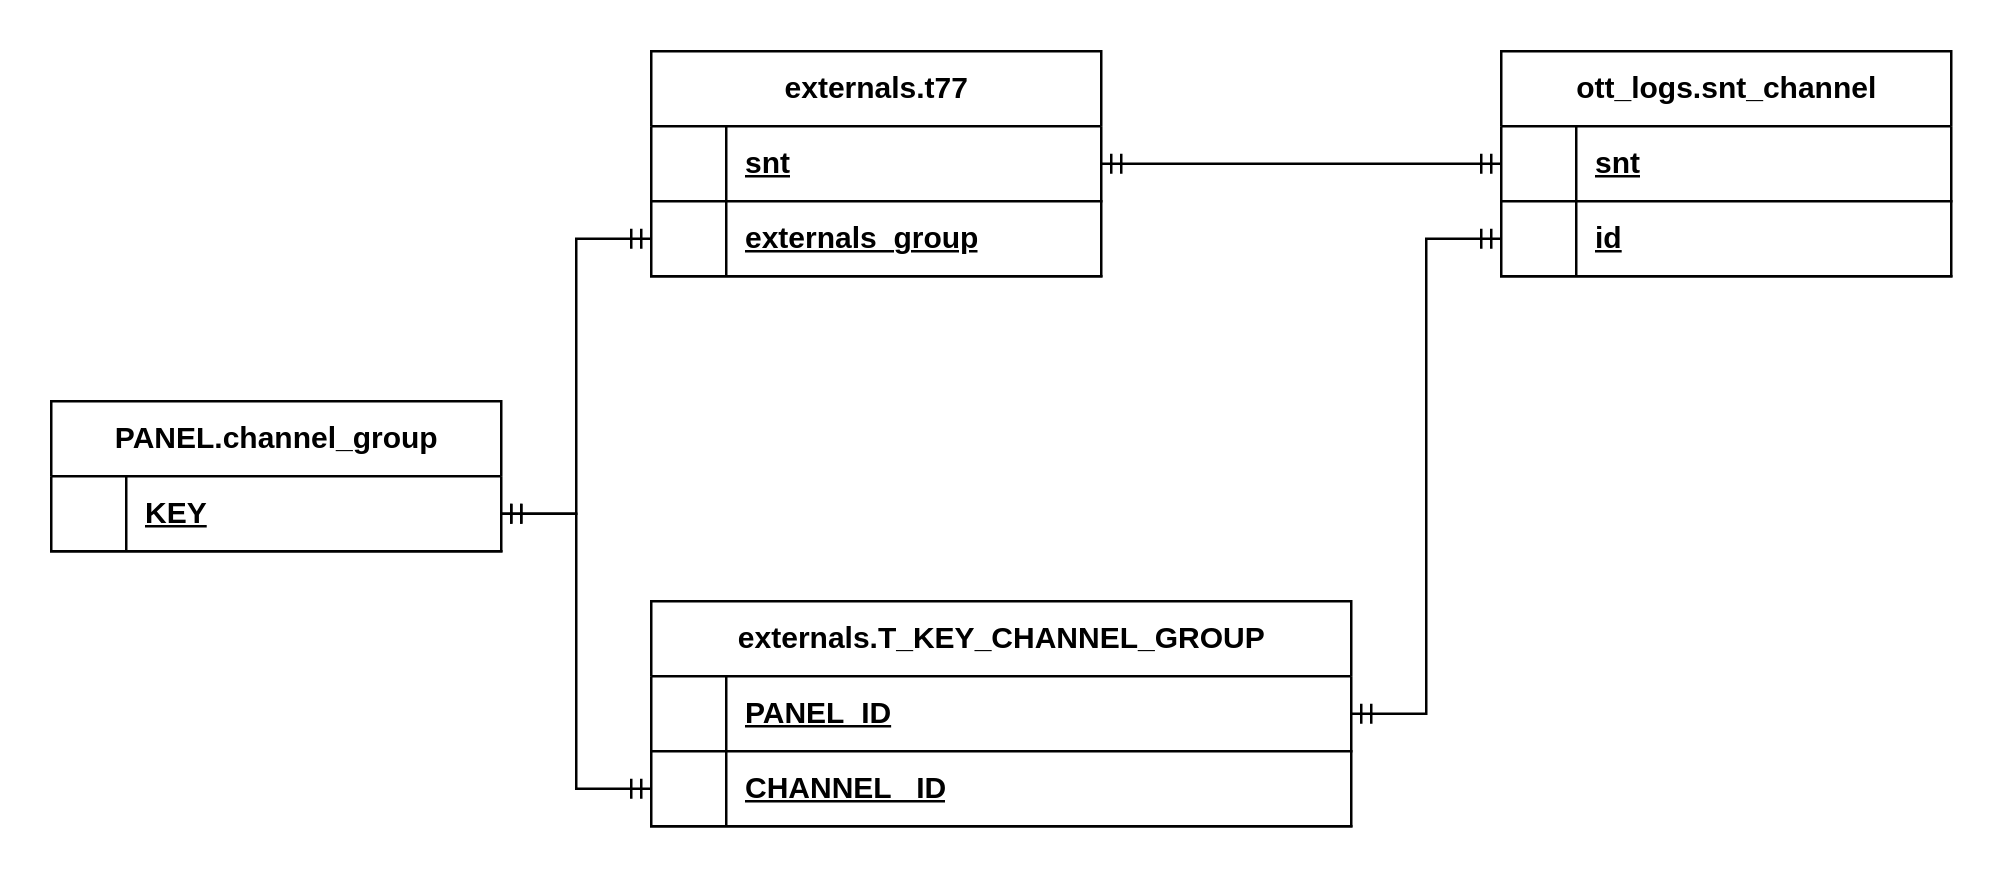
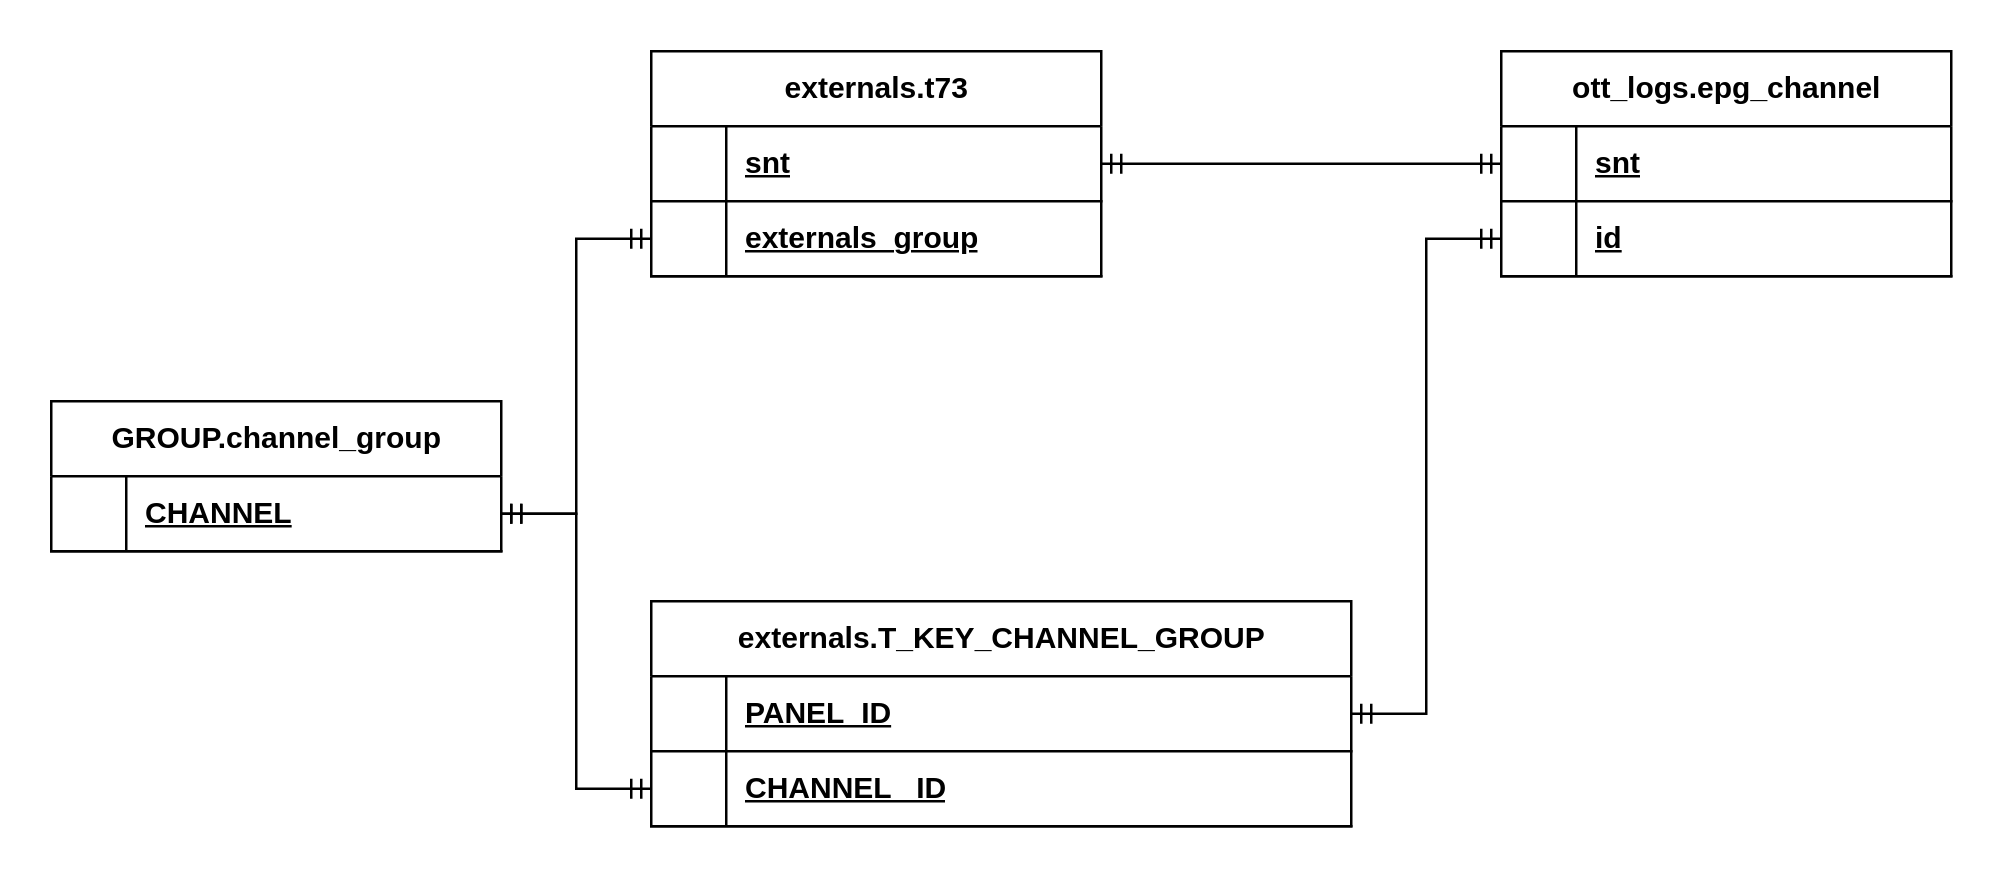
(878, 89) -> (878, 89)
(1728, 89) -> (1728, 89)
(278, 439) -> (278, 439)
(171, 514) -> (205, 514)
